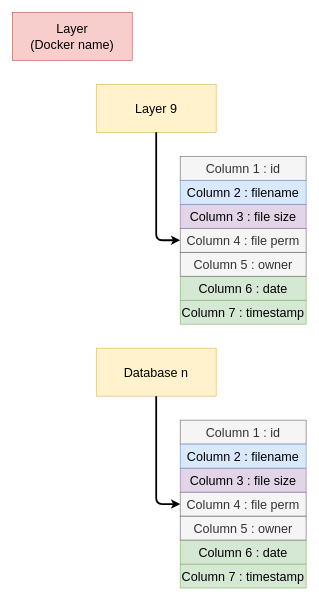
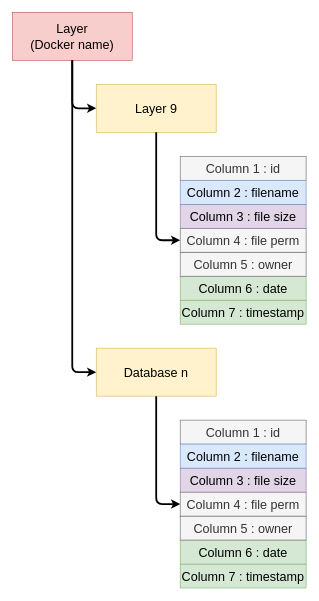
none -> (82, 108)
none -> (72, 247)
